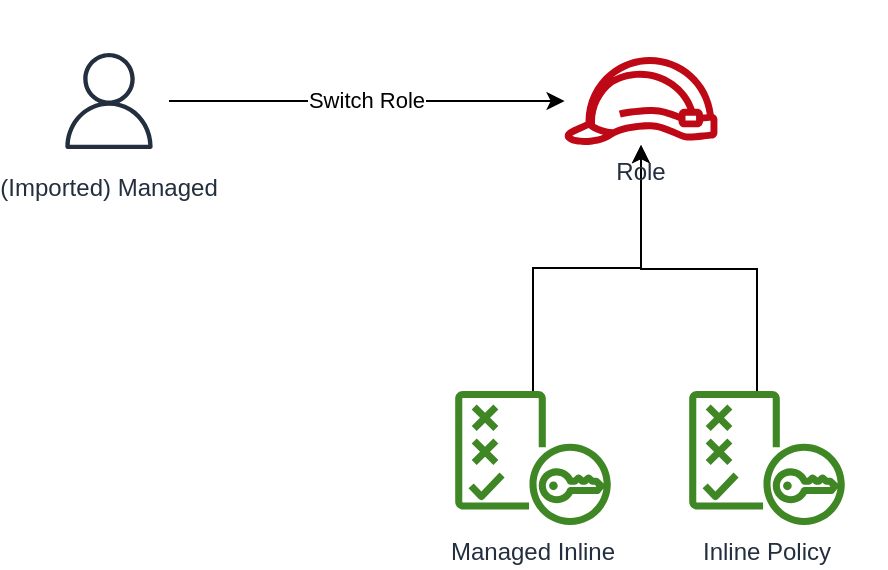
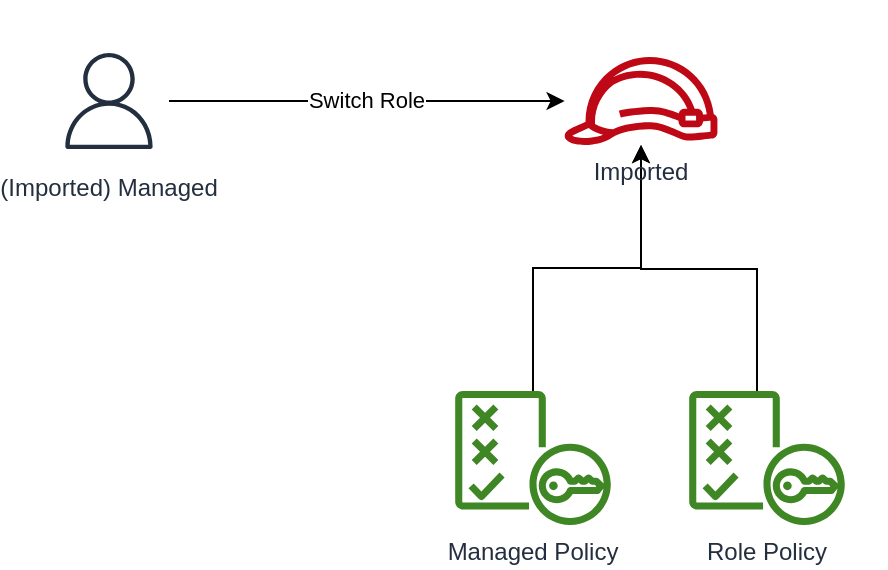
(642, 173) -> (642, 173)
(534, 553) -> (534, 553)
(768, 553) -> (768, 553)
